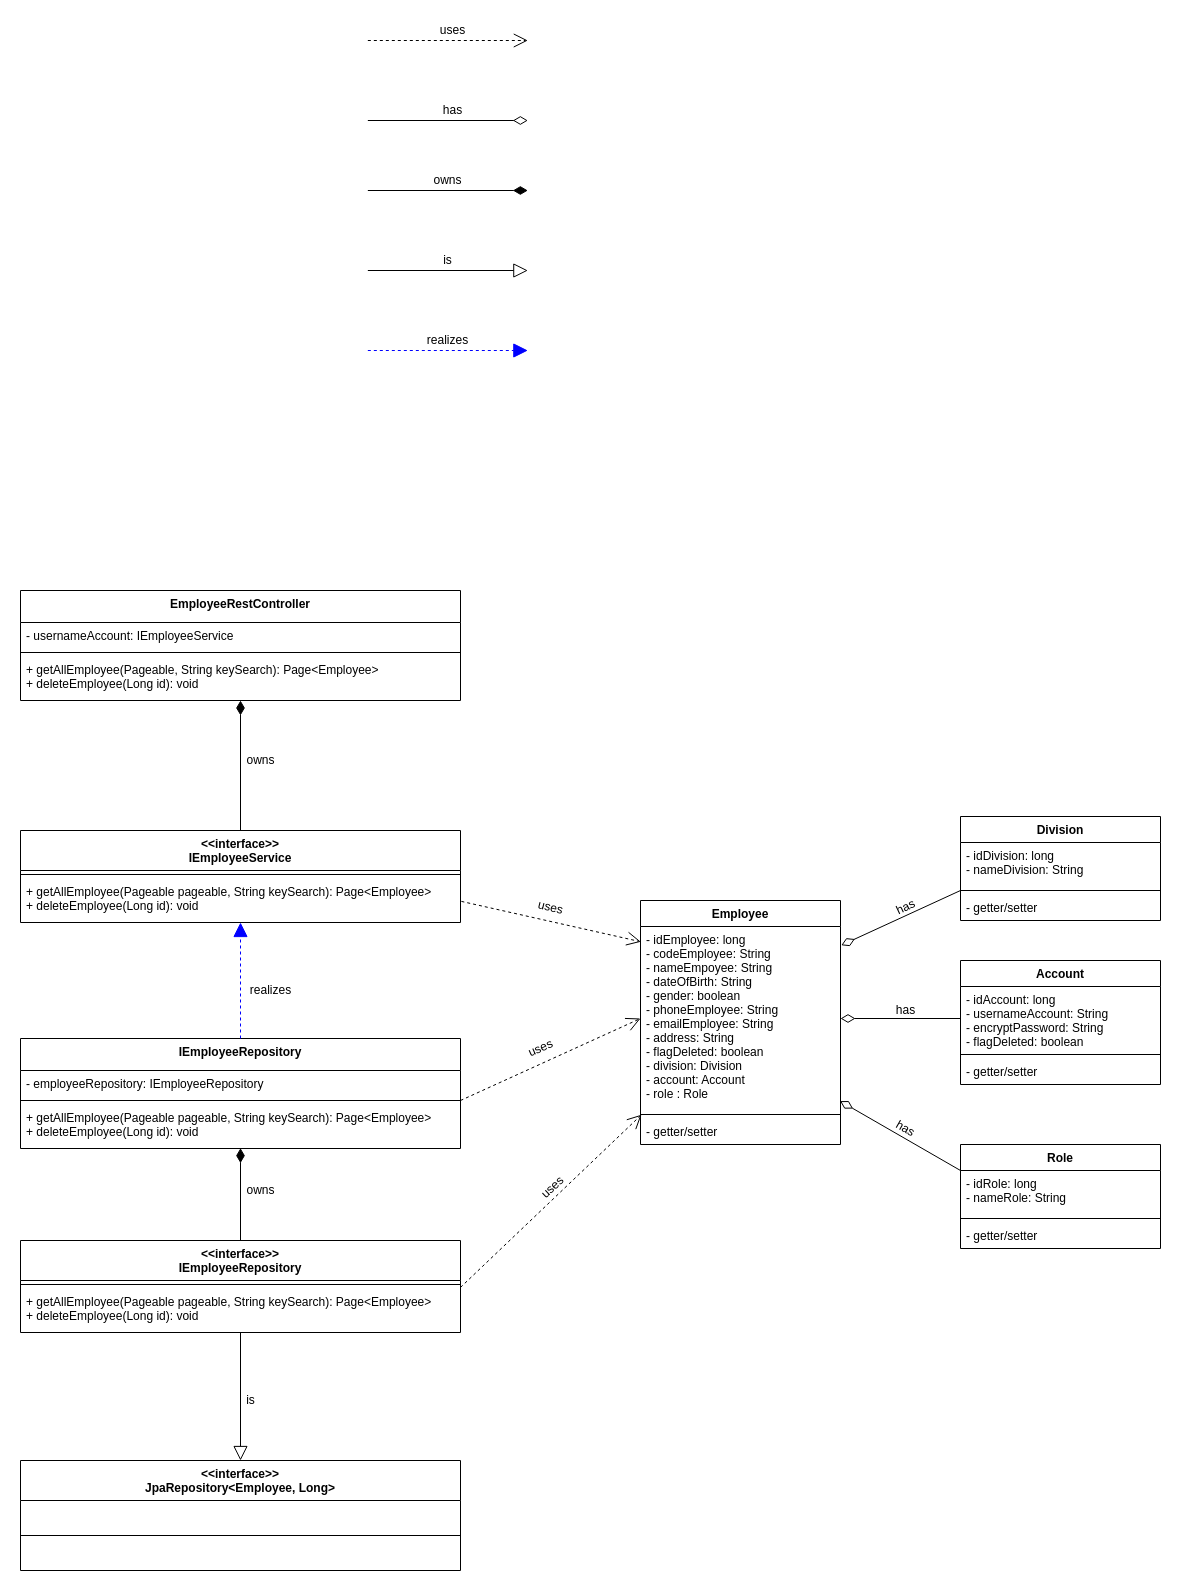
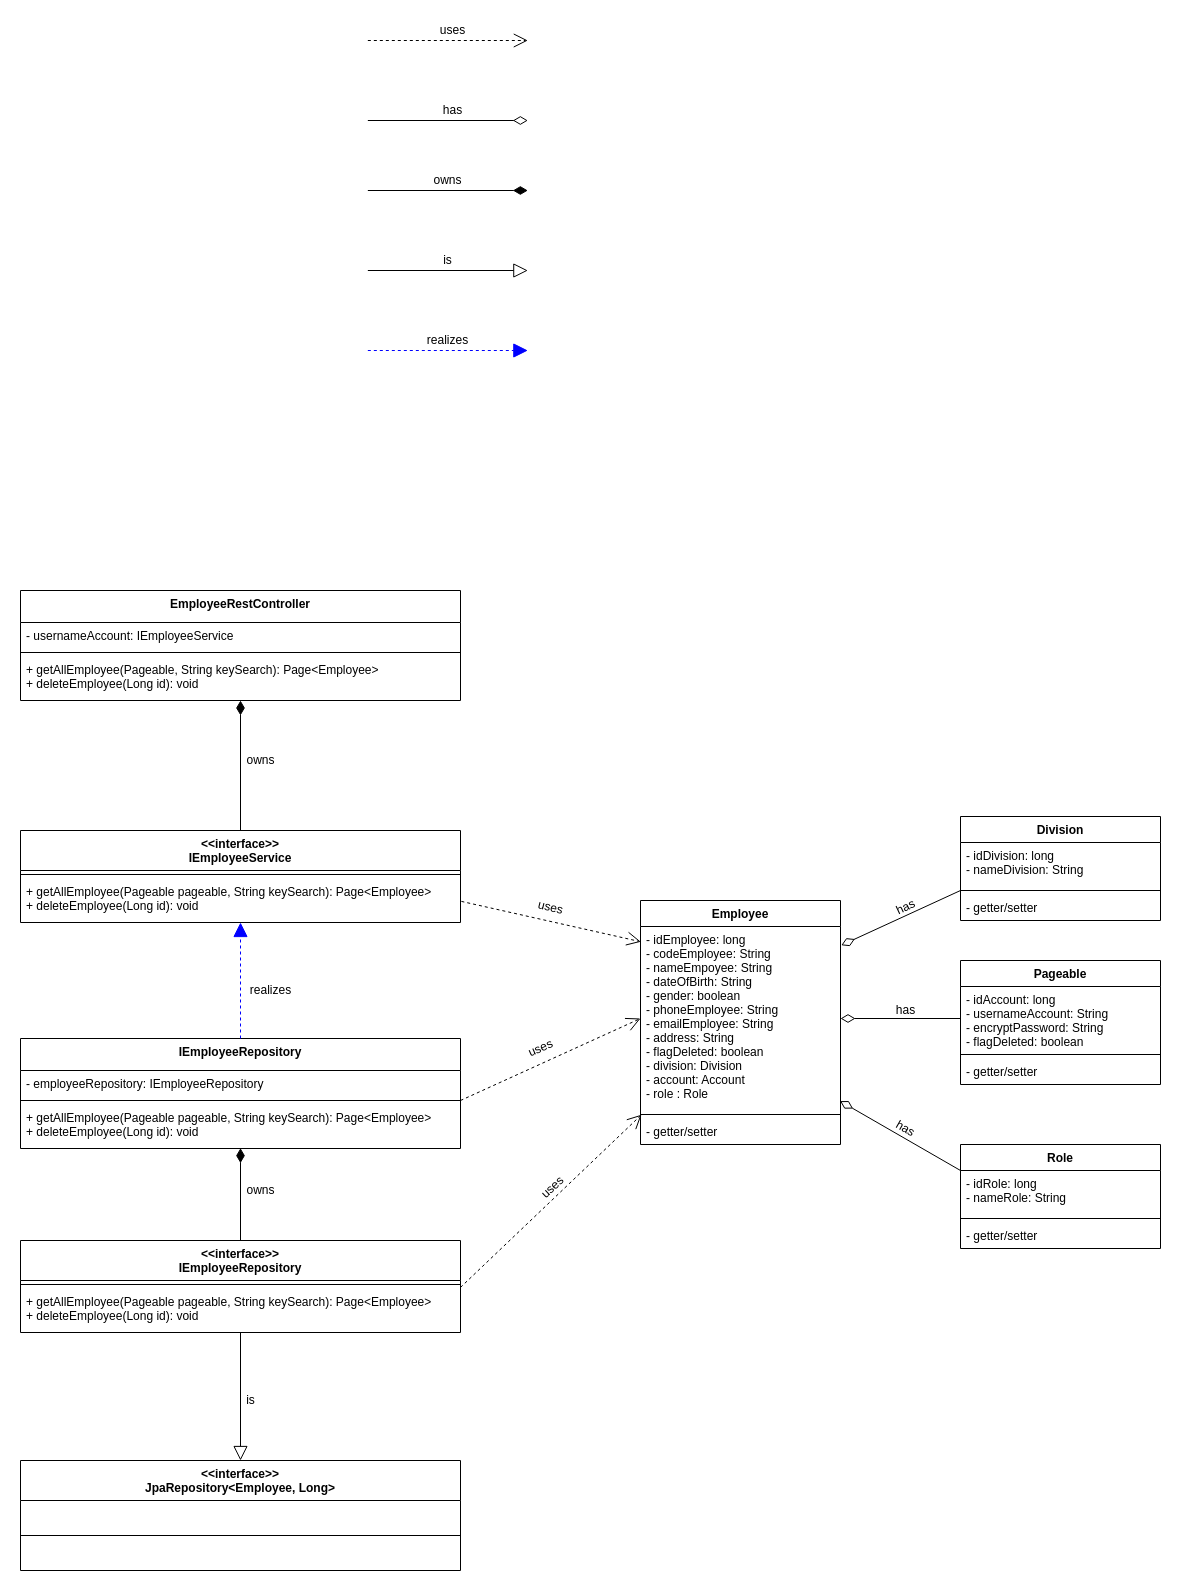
(1060, 974) -> (1060, 974)
